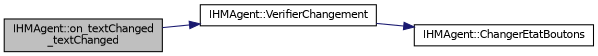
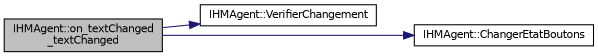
(390, 25) -> (283, 35)
